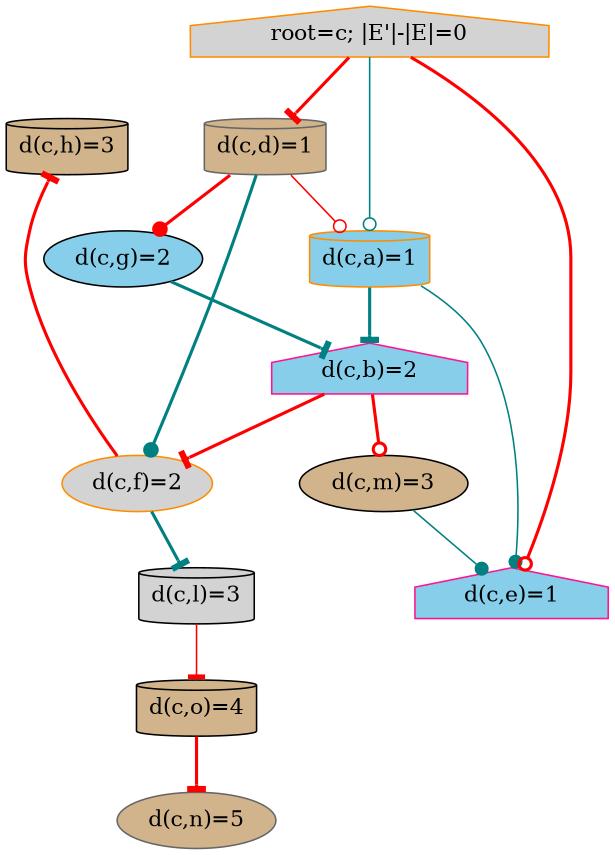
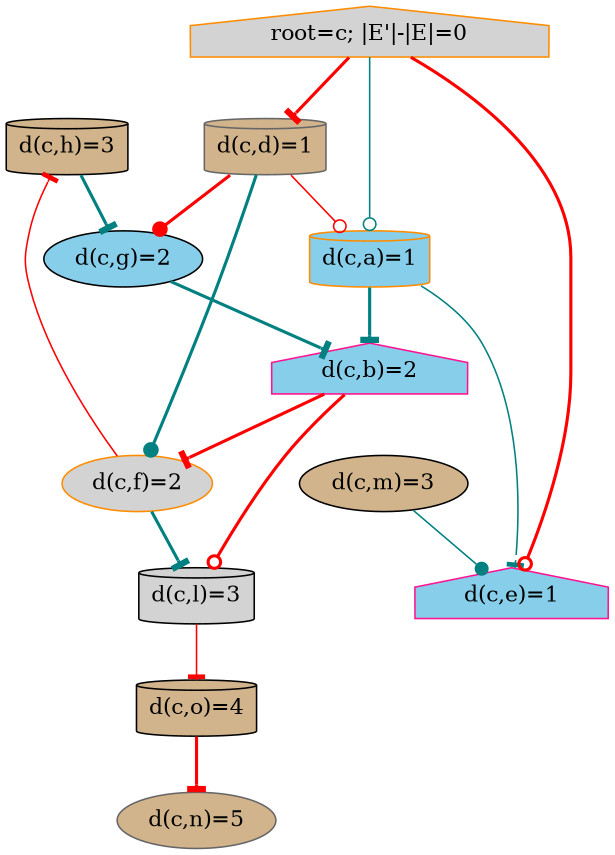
none -> (93, 199)
(43, 326) -> (43, 326)
(506, 405) -> (506, 405)
(376, 419) -> (274, 470)
